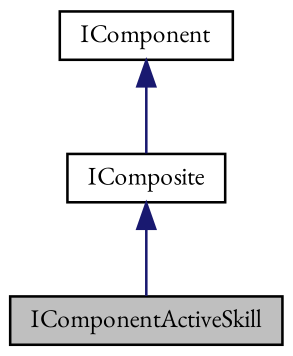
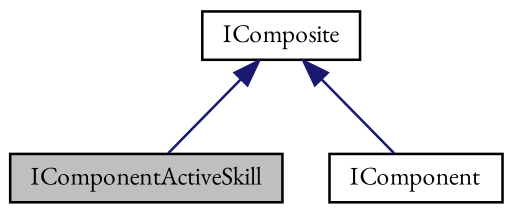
(146, 120) -> (358, 116)
